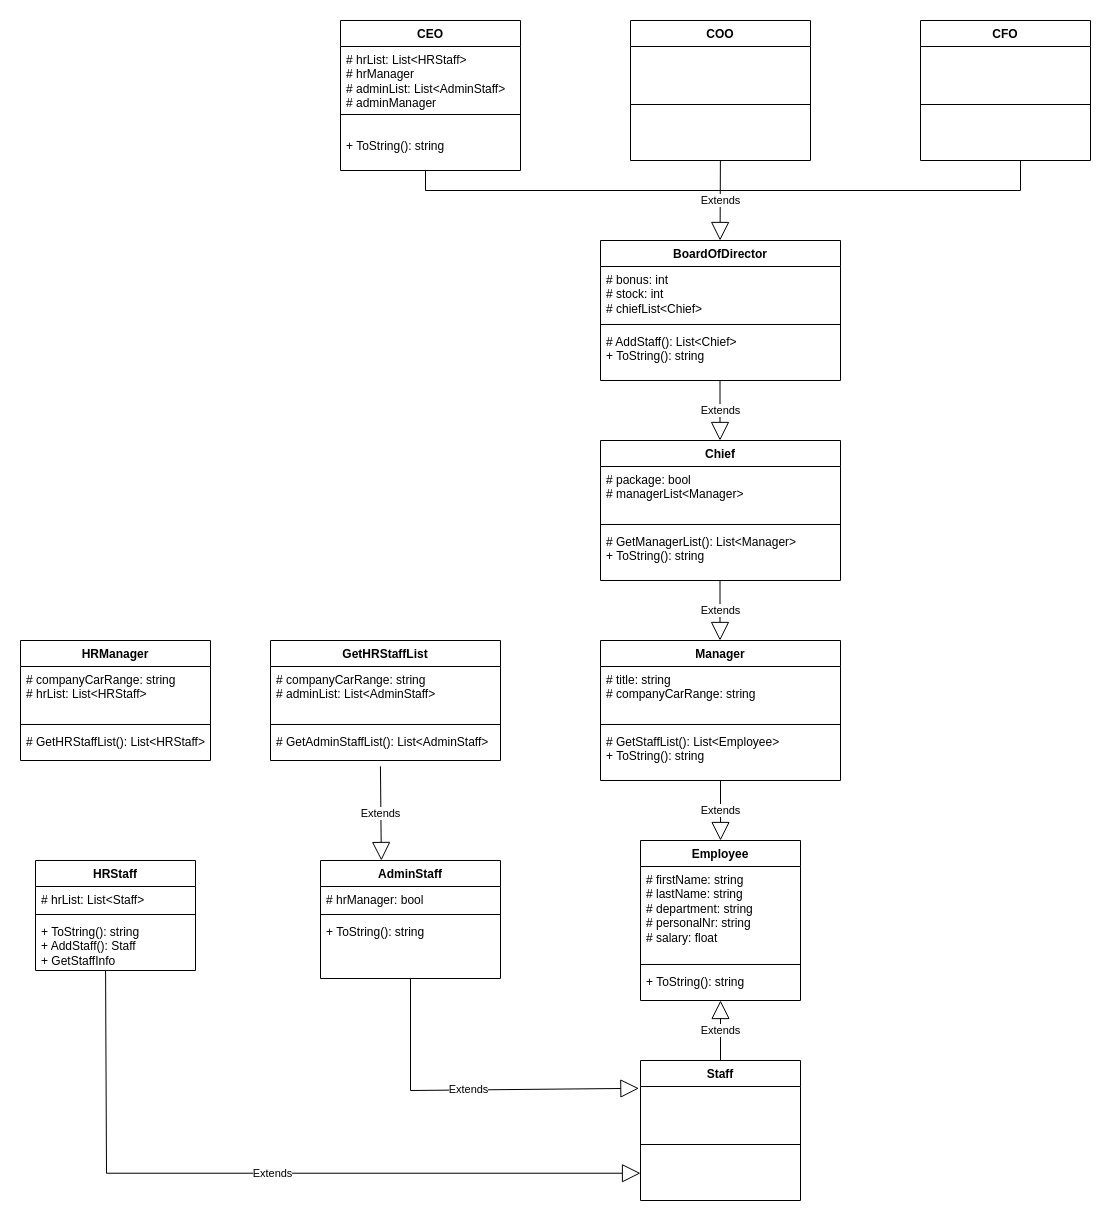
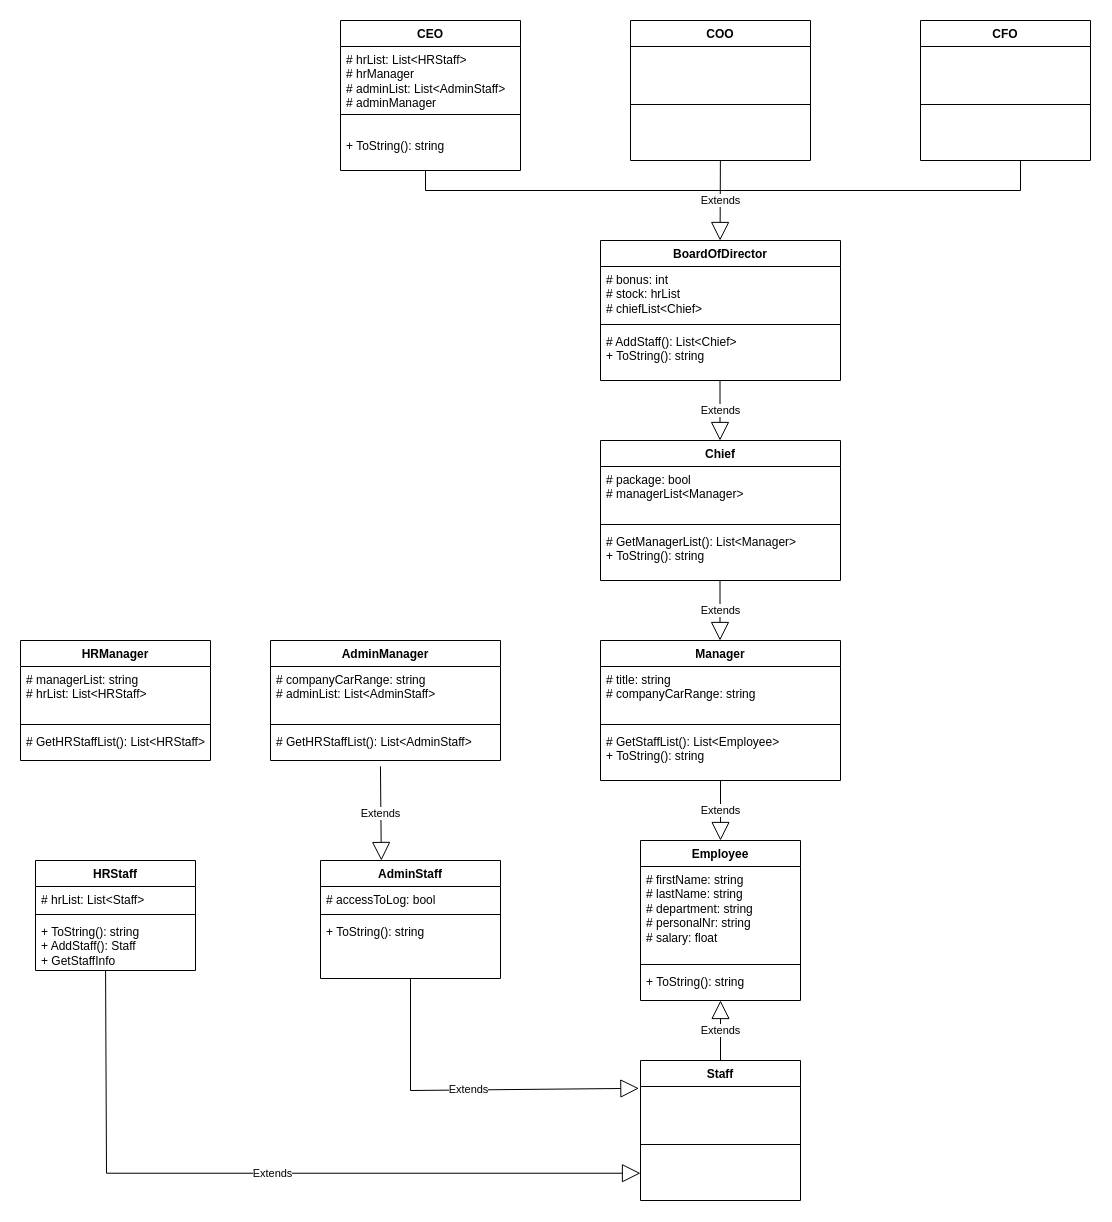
(662, 295) -> (662, 295)
(386, 655) -> (386, 655)
(104, 688) -> (98, 688)
(387, 750) -> (387, 750)
(379, 901) -> (386, 901)
